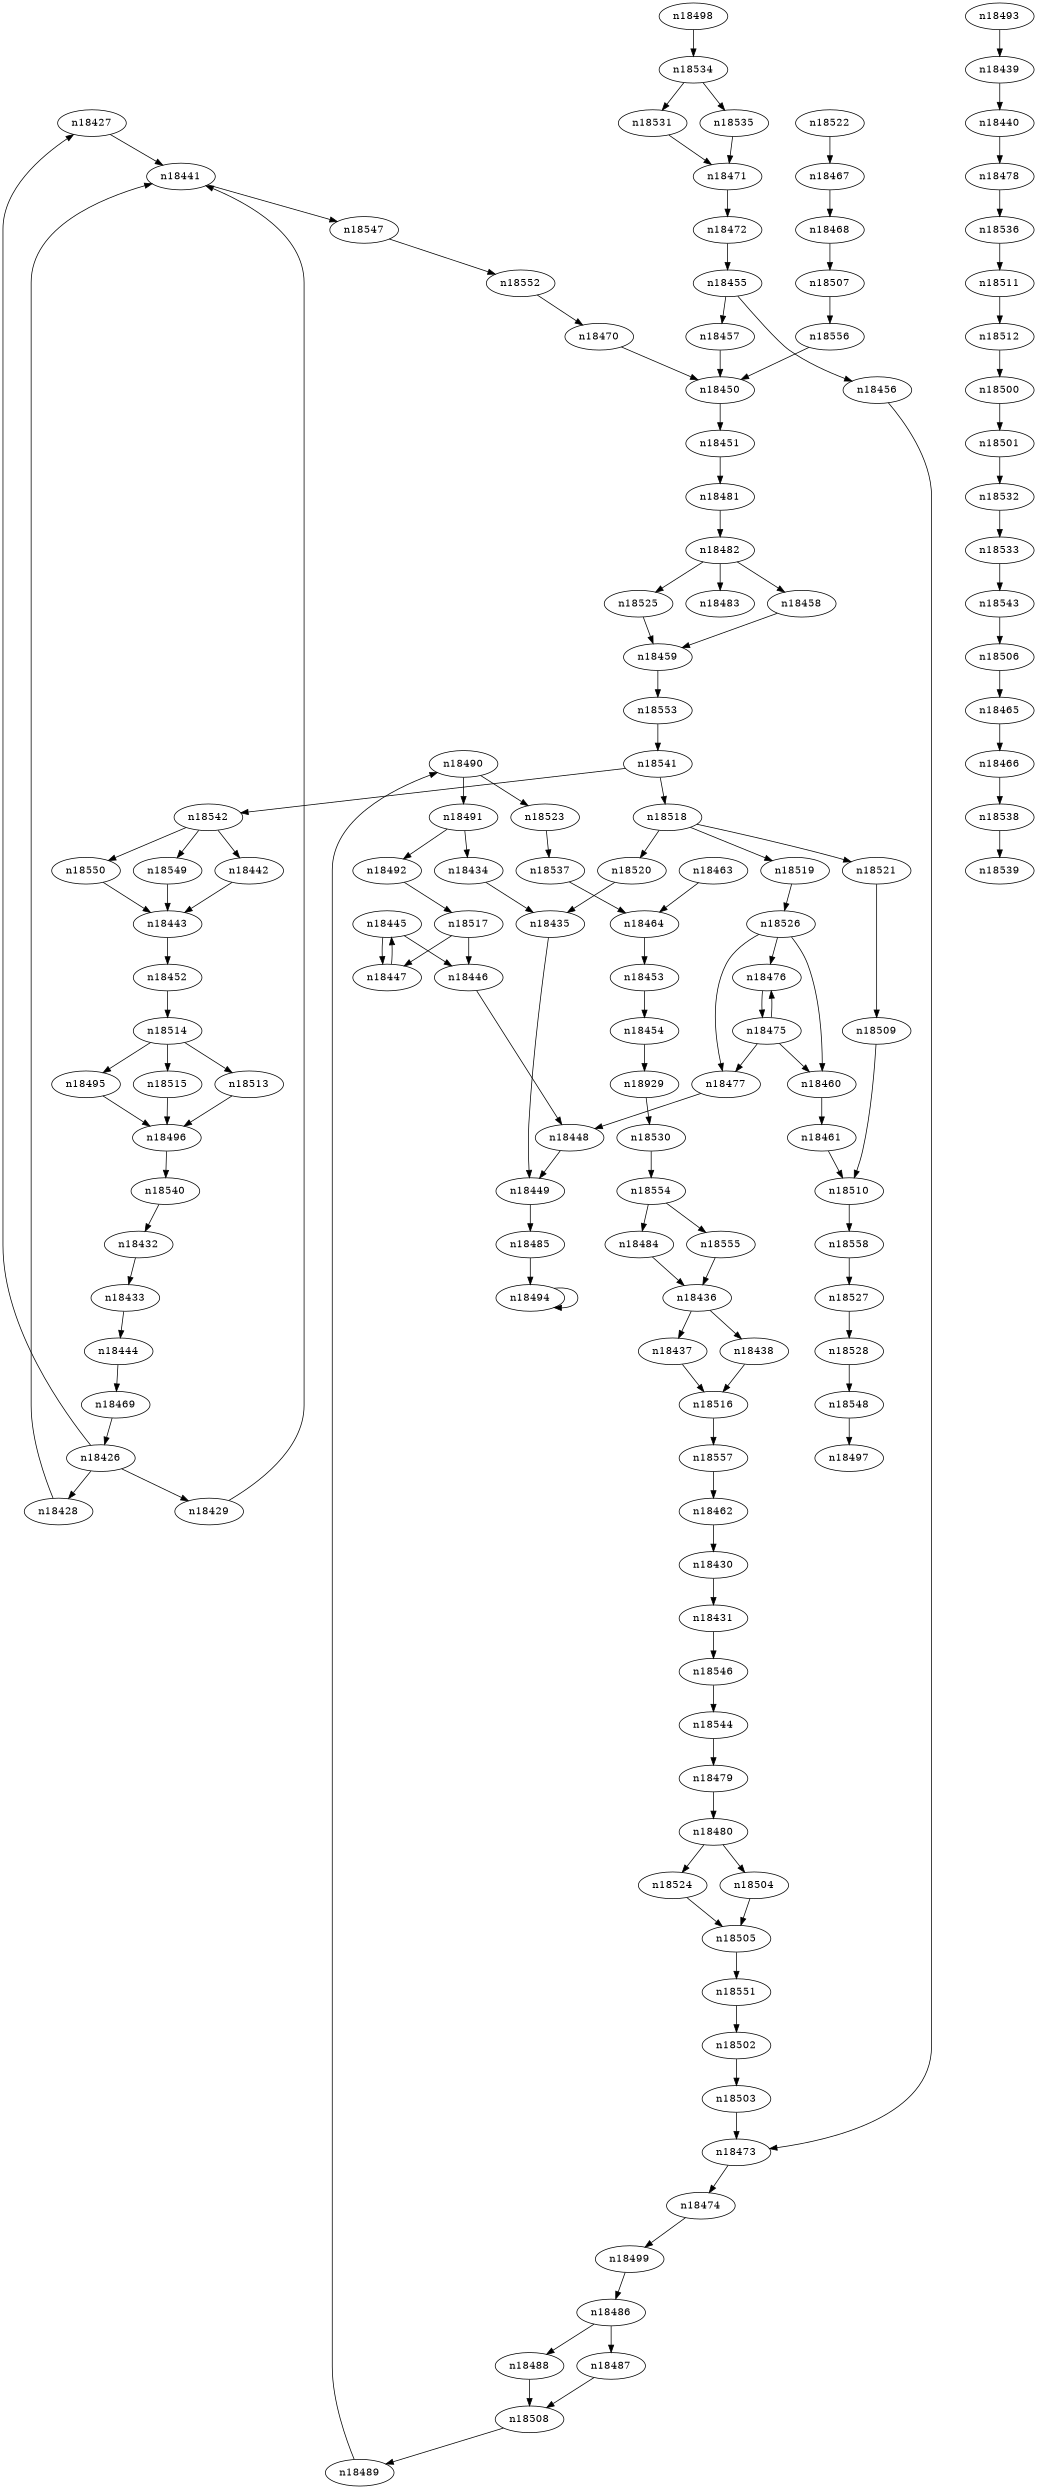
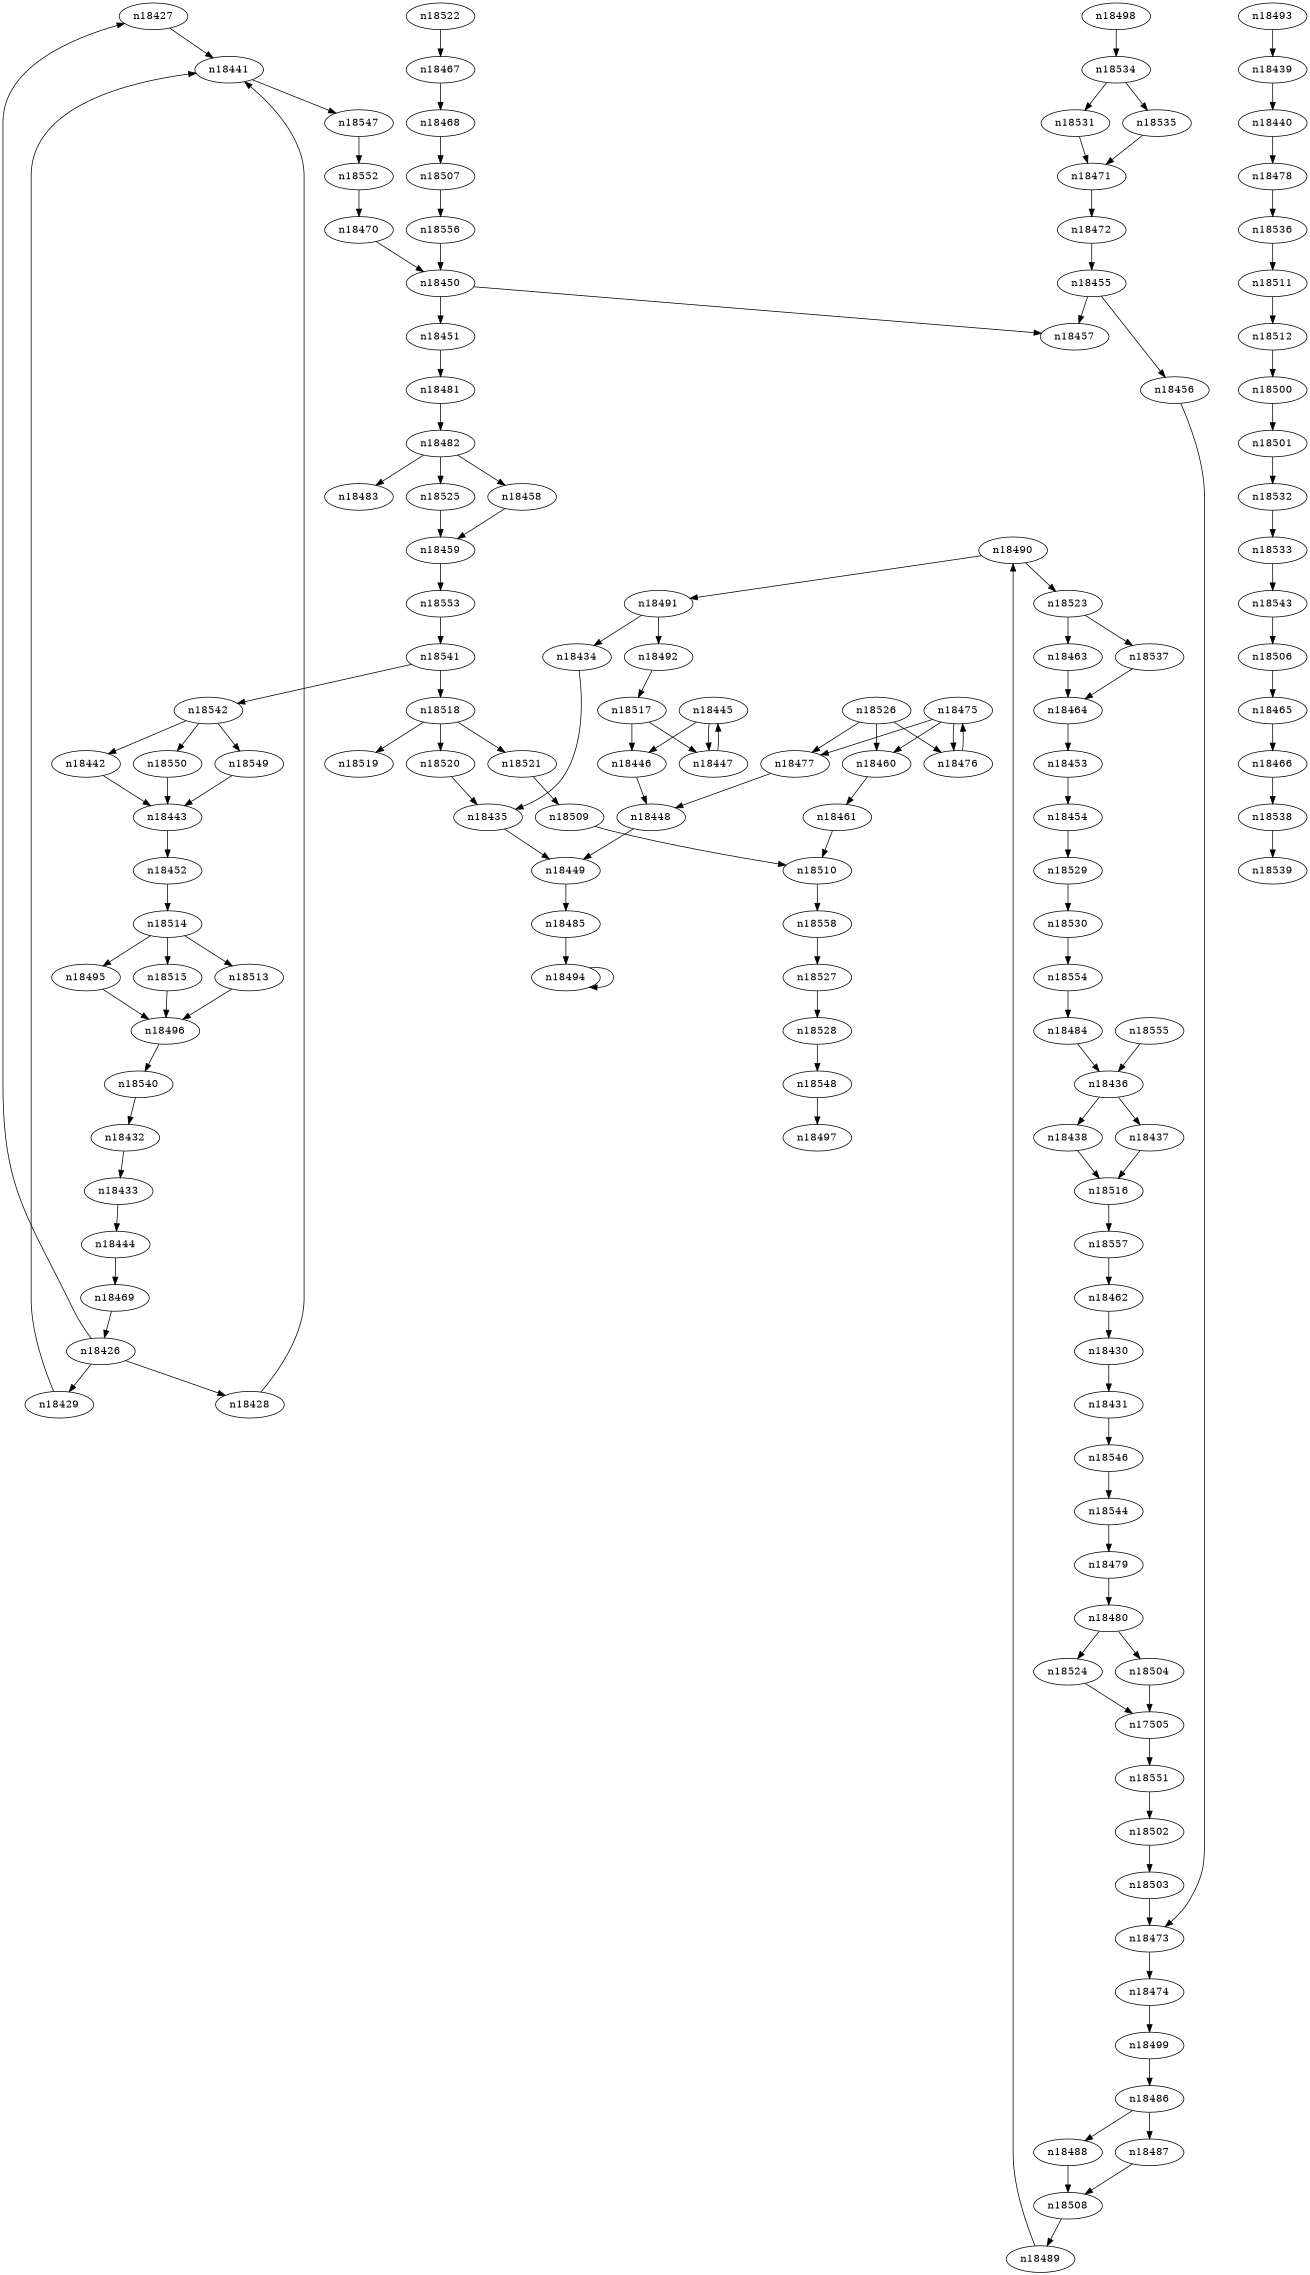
(720, 360) -> (754, 310)
none -> (1068, 627)
(789, 894) -> none
(645, 1084) -> (1068, 871)
(683, 1216) -> none
(736, 1939) -> (1150, 1725)
